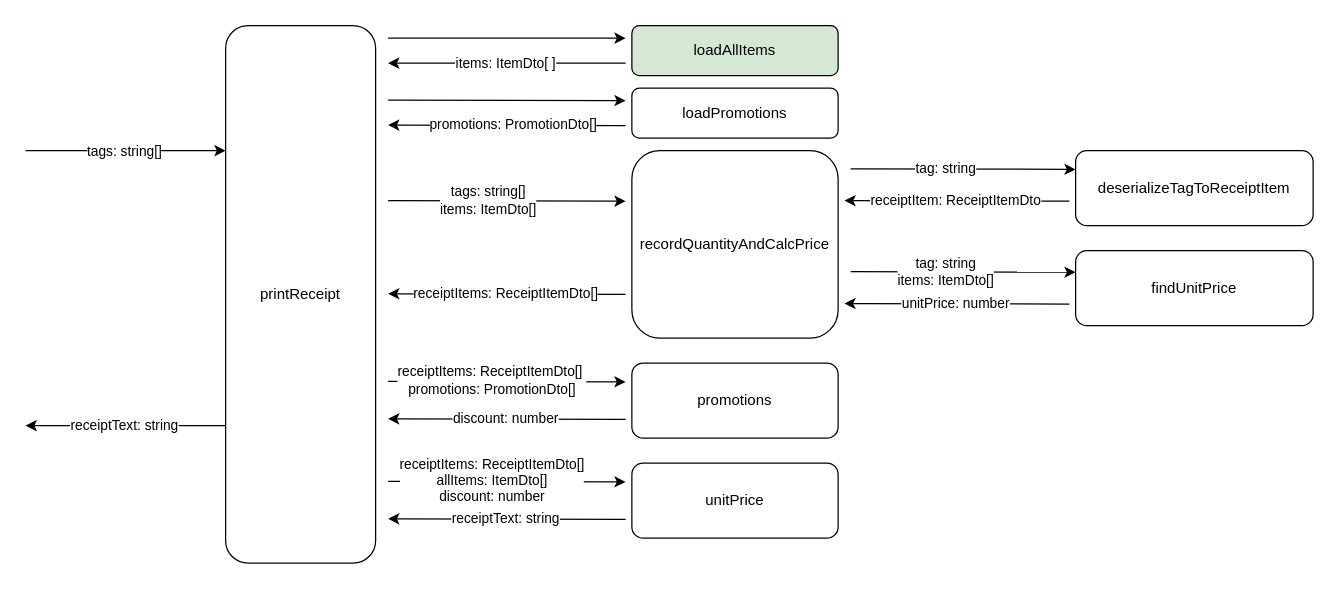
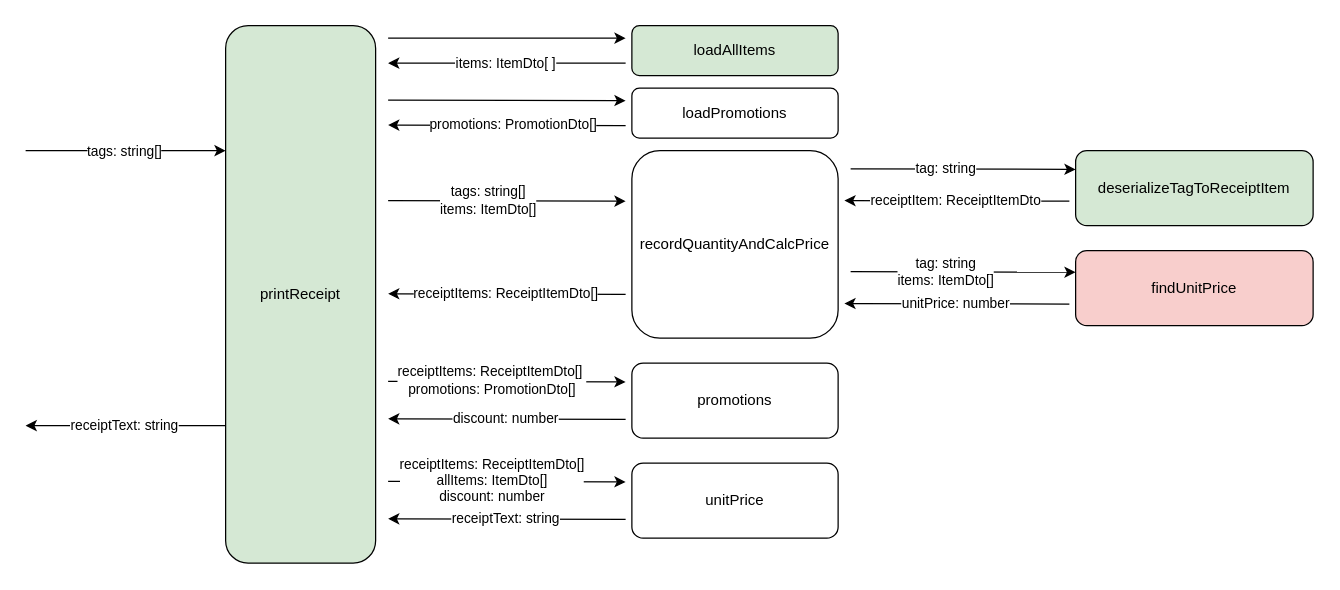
(1194, 188) -> (1194, 188)
(1194, 288) -> (1194, 288)
(301, 294) -> (301, 294)
